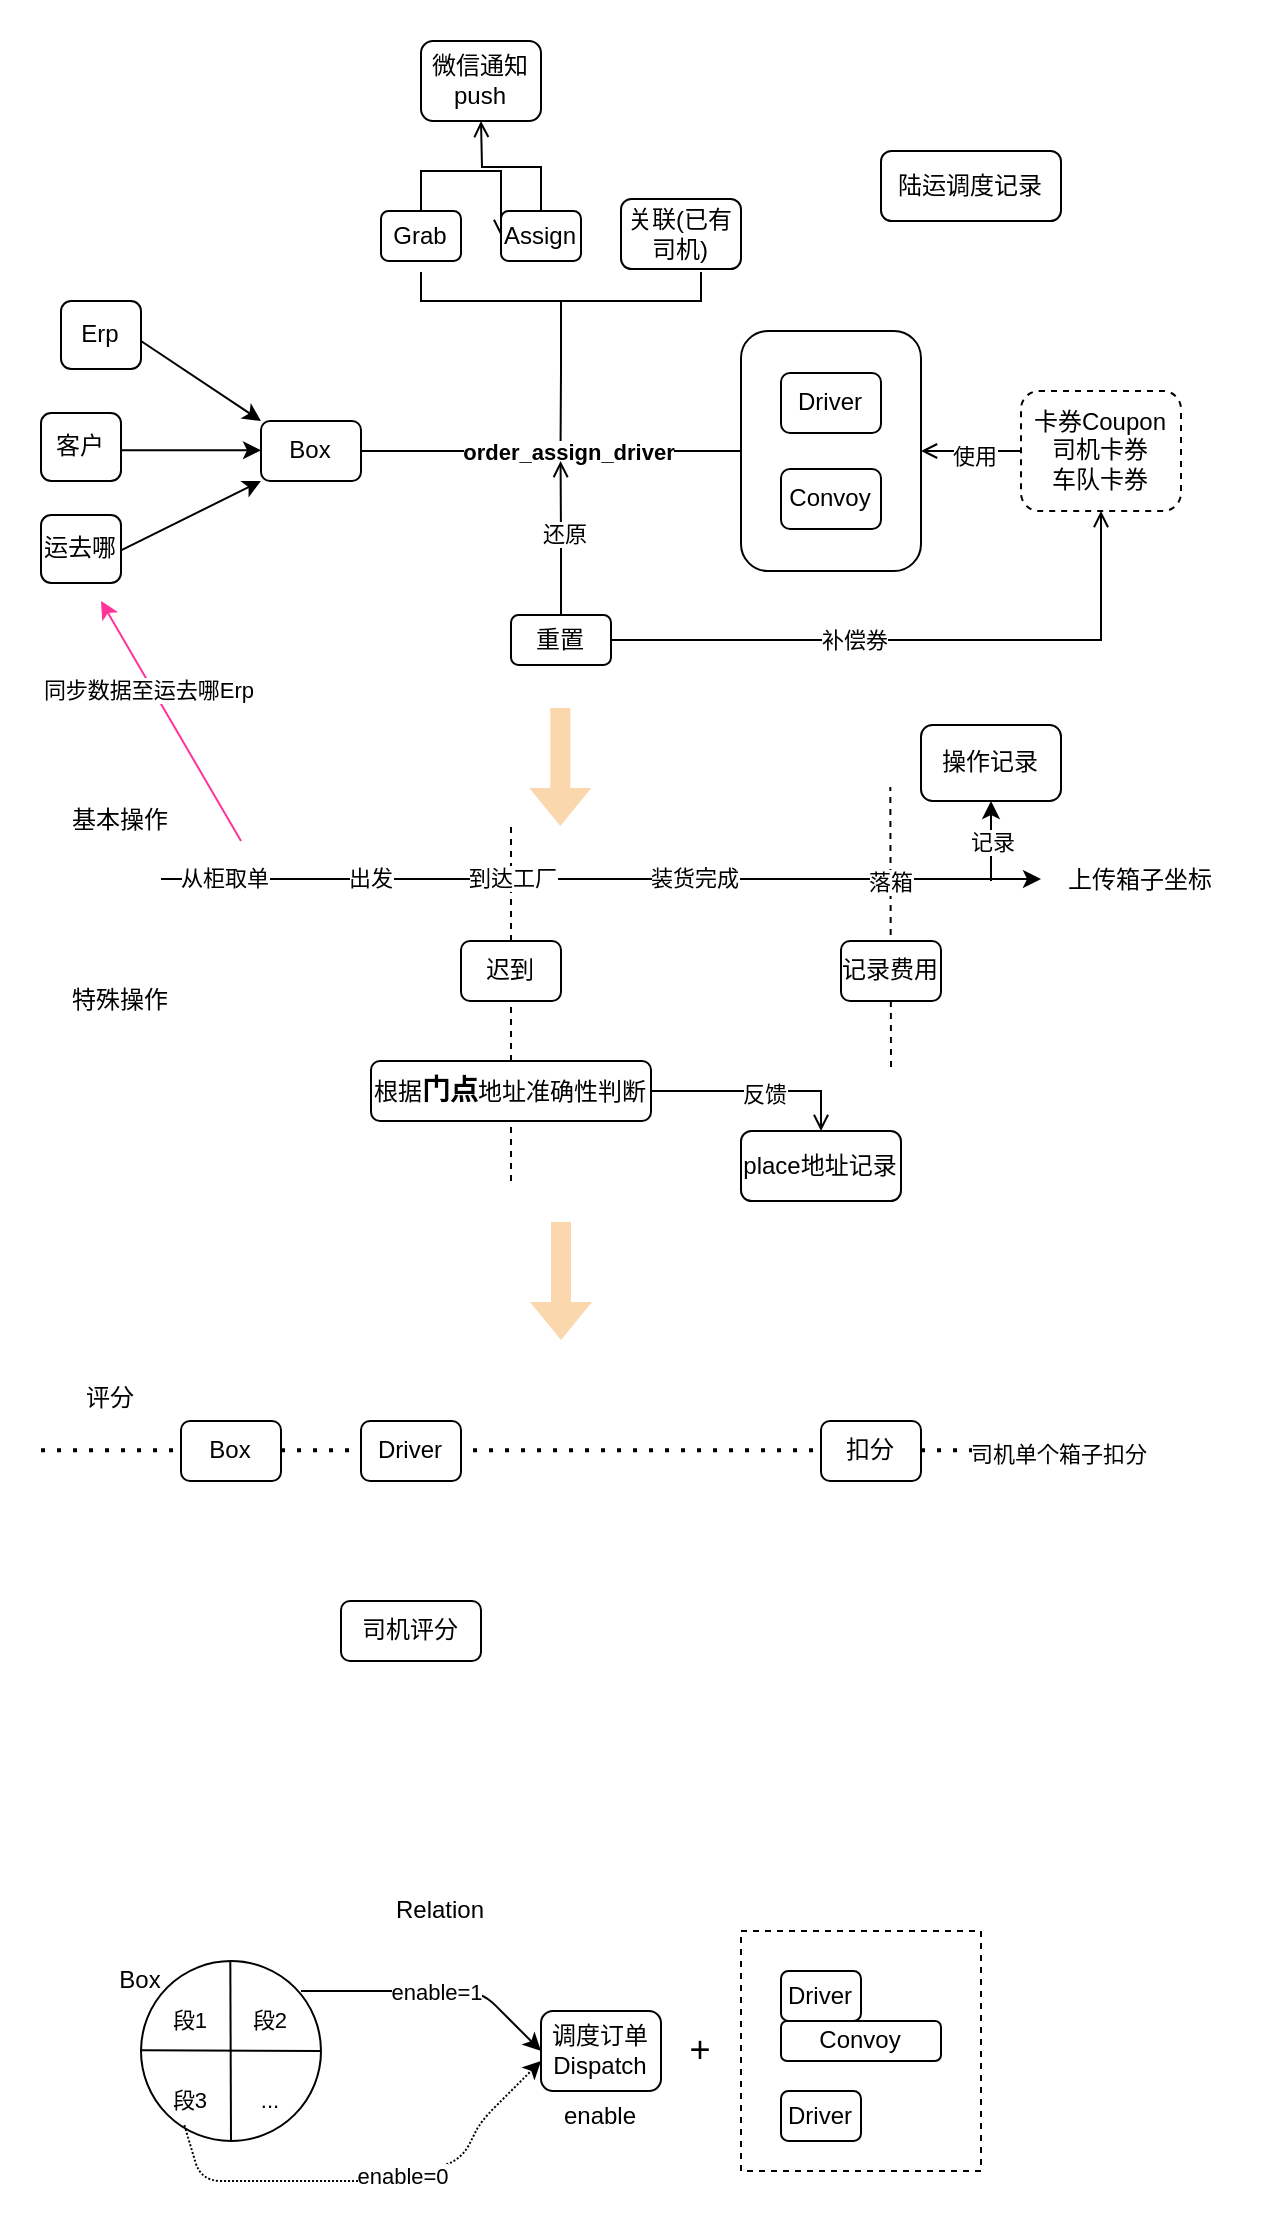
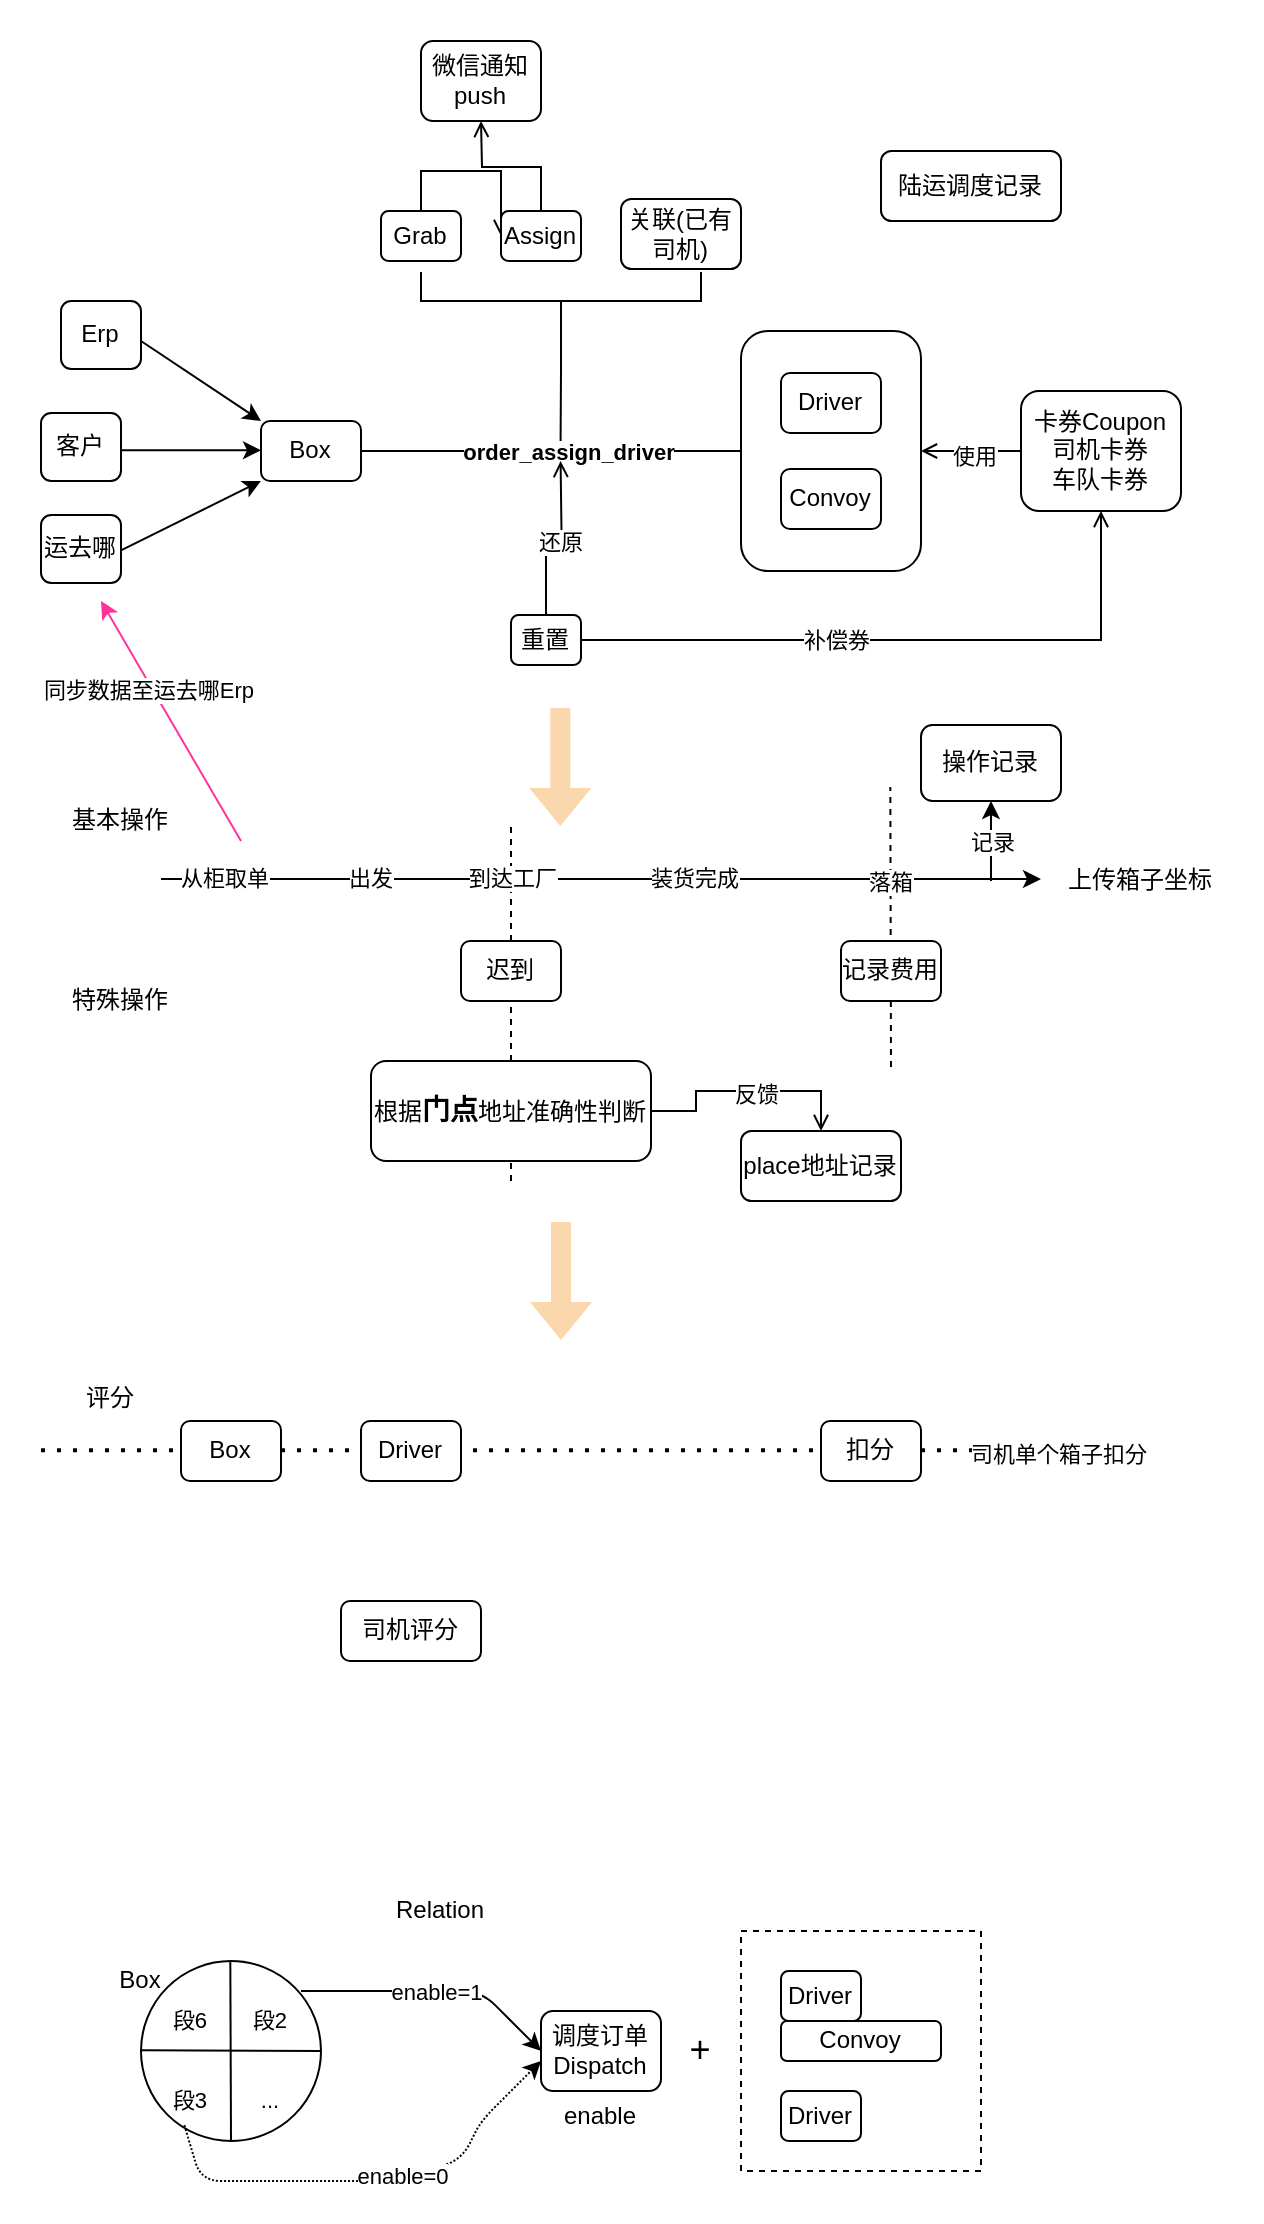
(1101, 451) -> (1101, 451)
(561, 640) -> (546, 640)
(511, 1091) -> (511, 1111)
(191, 2021) -> (191, 2021)
